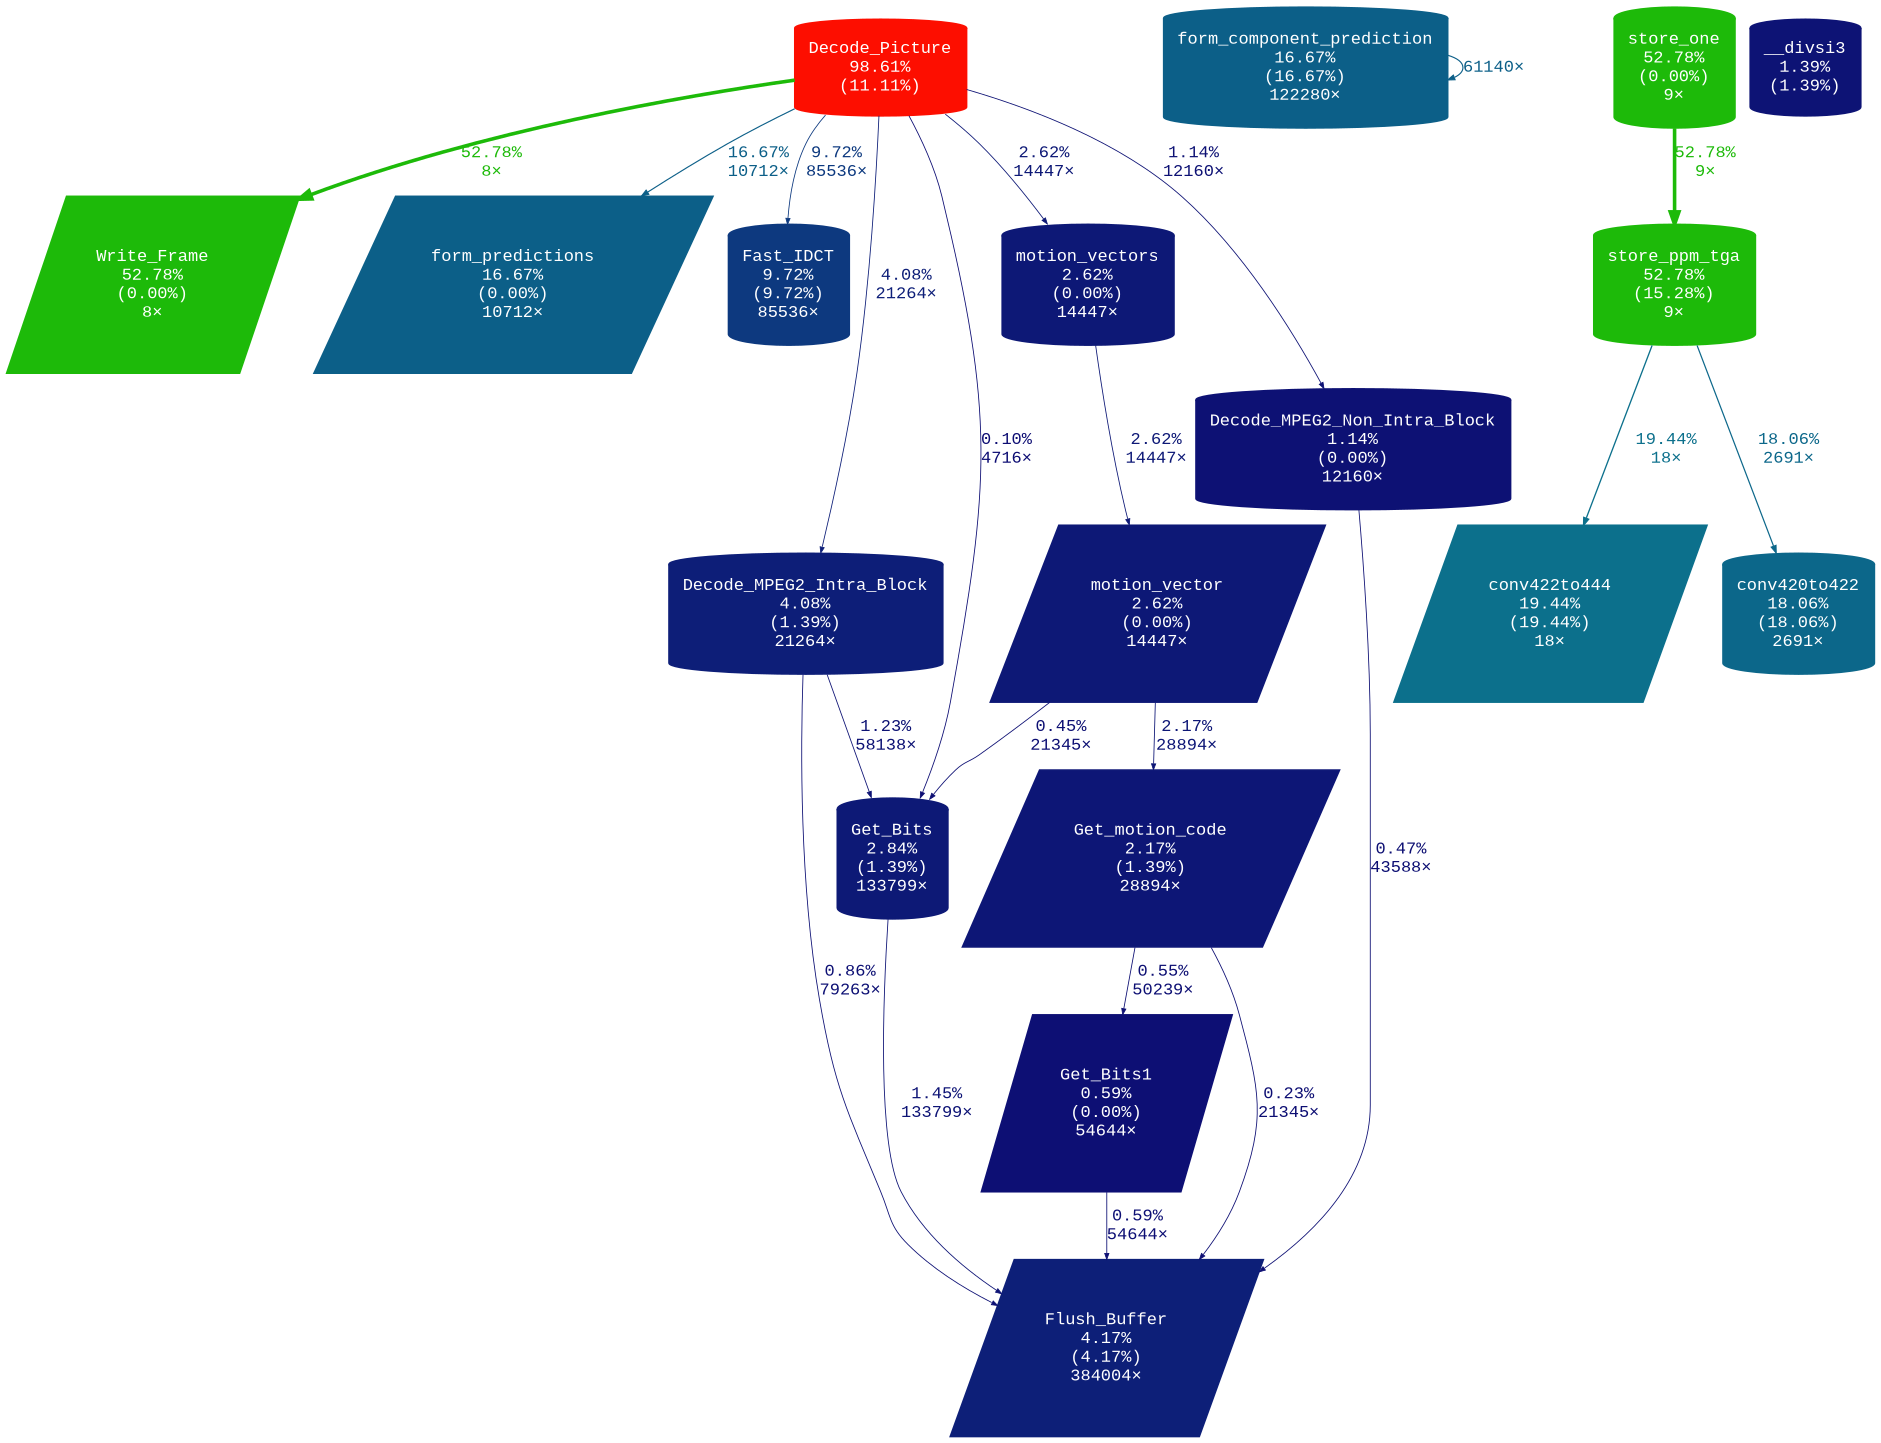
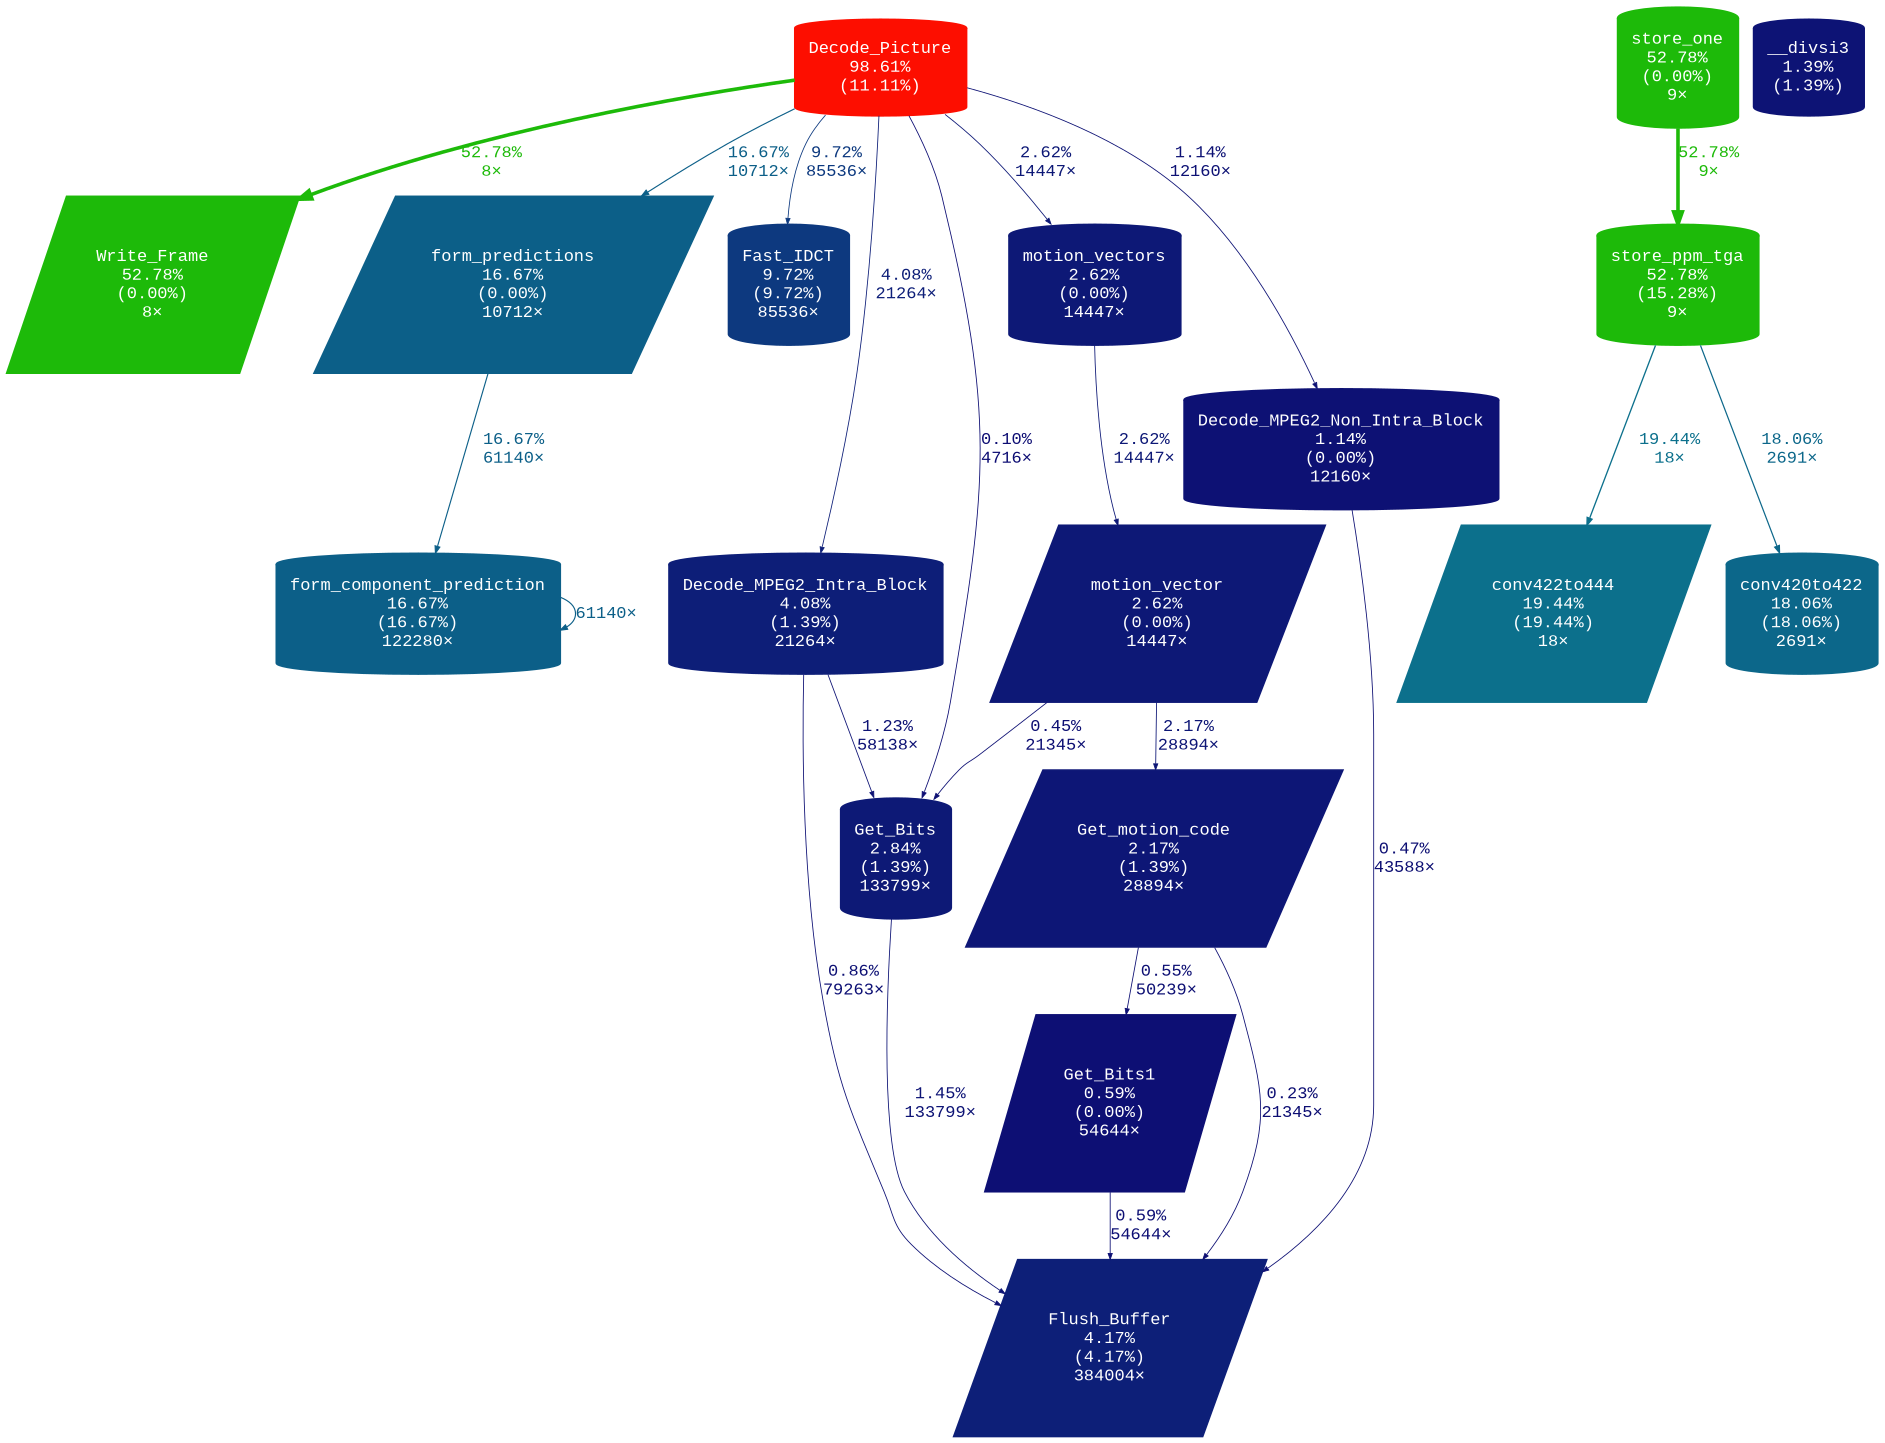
none -> (463, 460)
